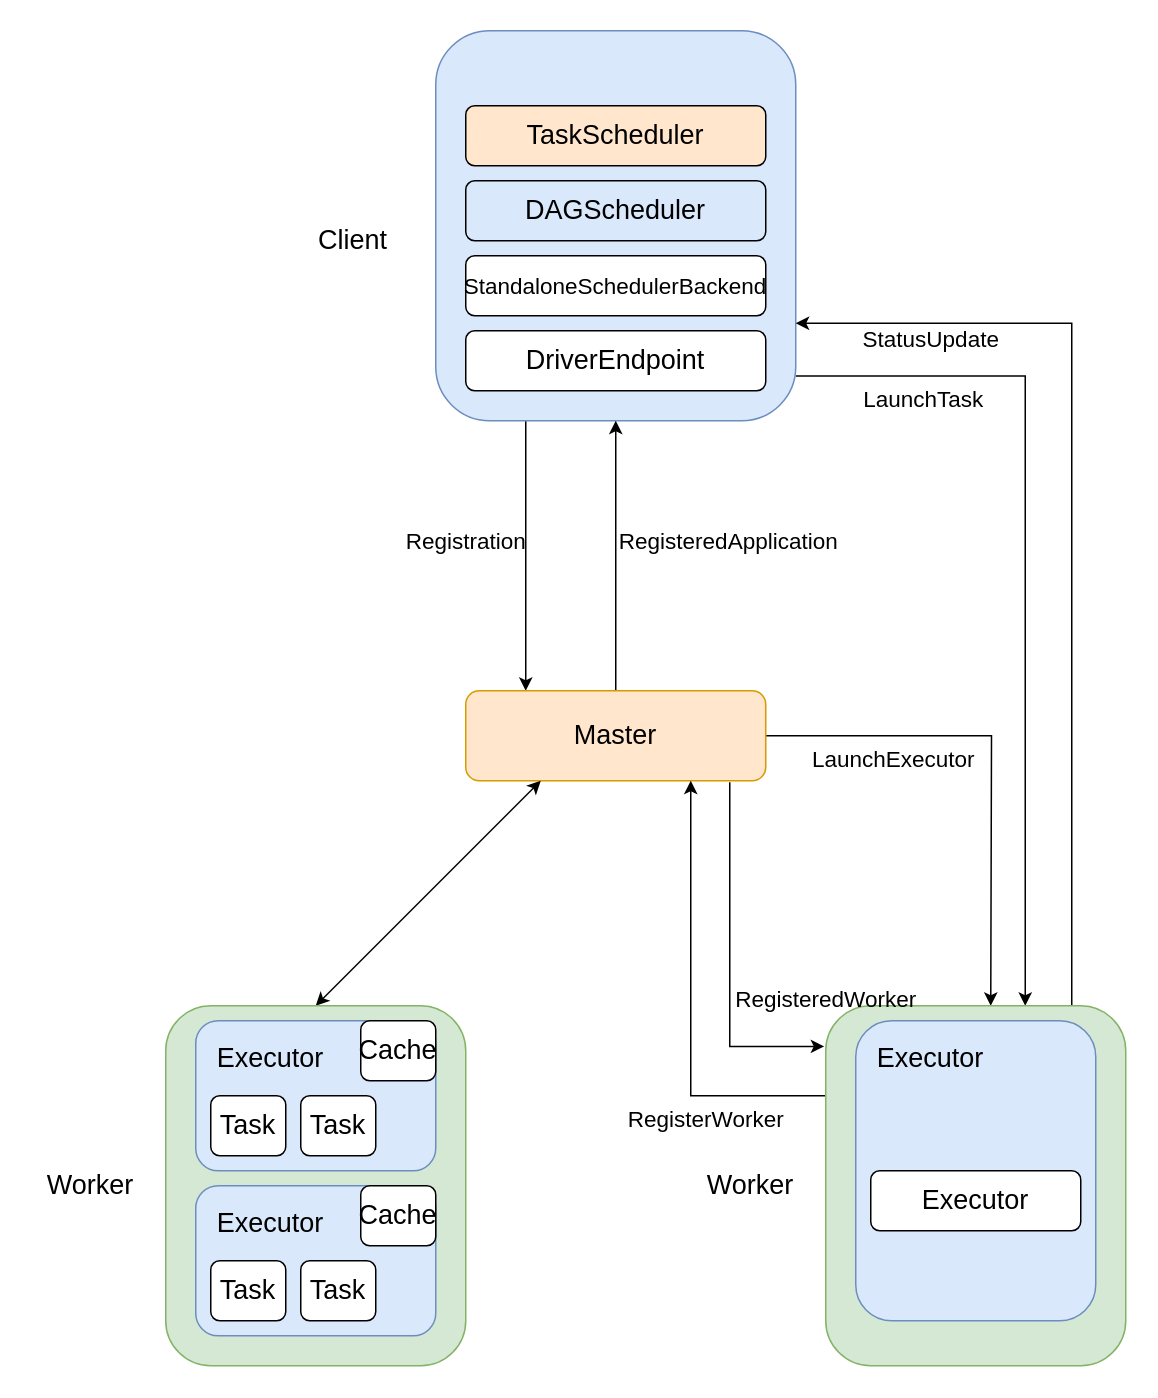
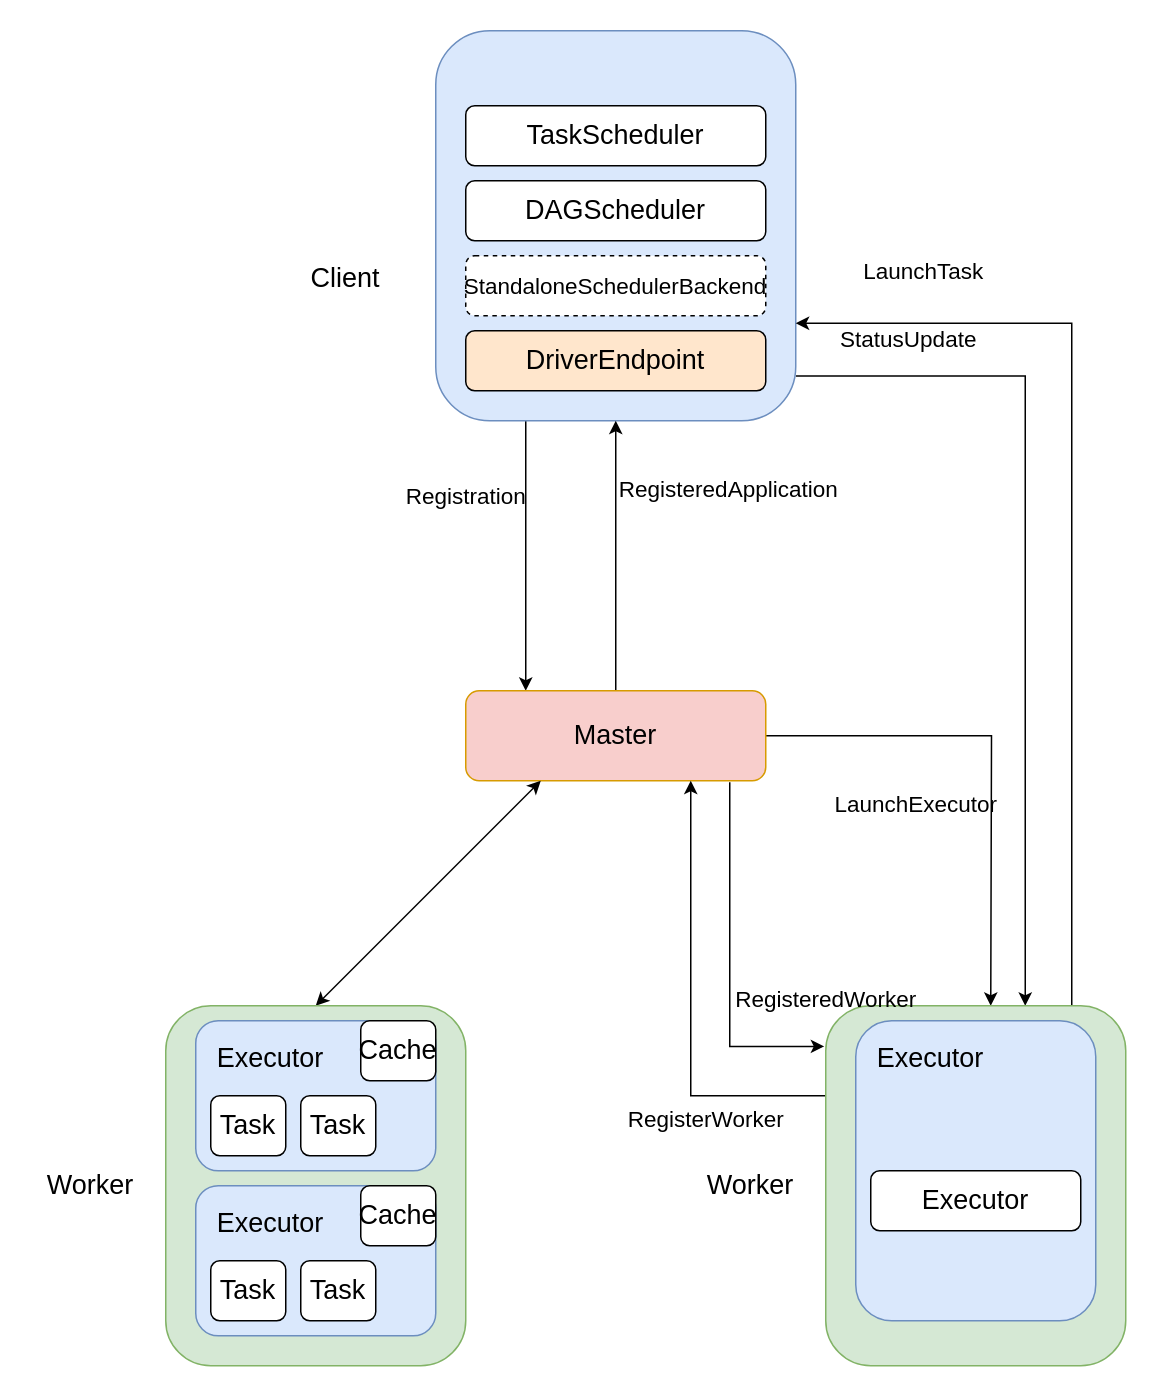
(616, 136) -> (616, 136)
(616, 211) -> (616, 211)
(353, 241) -> (346, 278)
(616, 286) -> (616, 286)
(931, 338) -> (908, 338)
(616, 361) -> (616, 361)
(923, 398) -> (923, 271)
(466, 541) -> (466, 496)
(728, 541) -> (728, 488)
(616, 736) -> (616, 736)
(893, 758) -> (916, 803)
